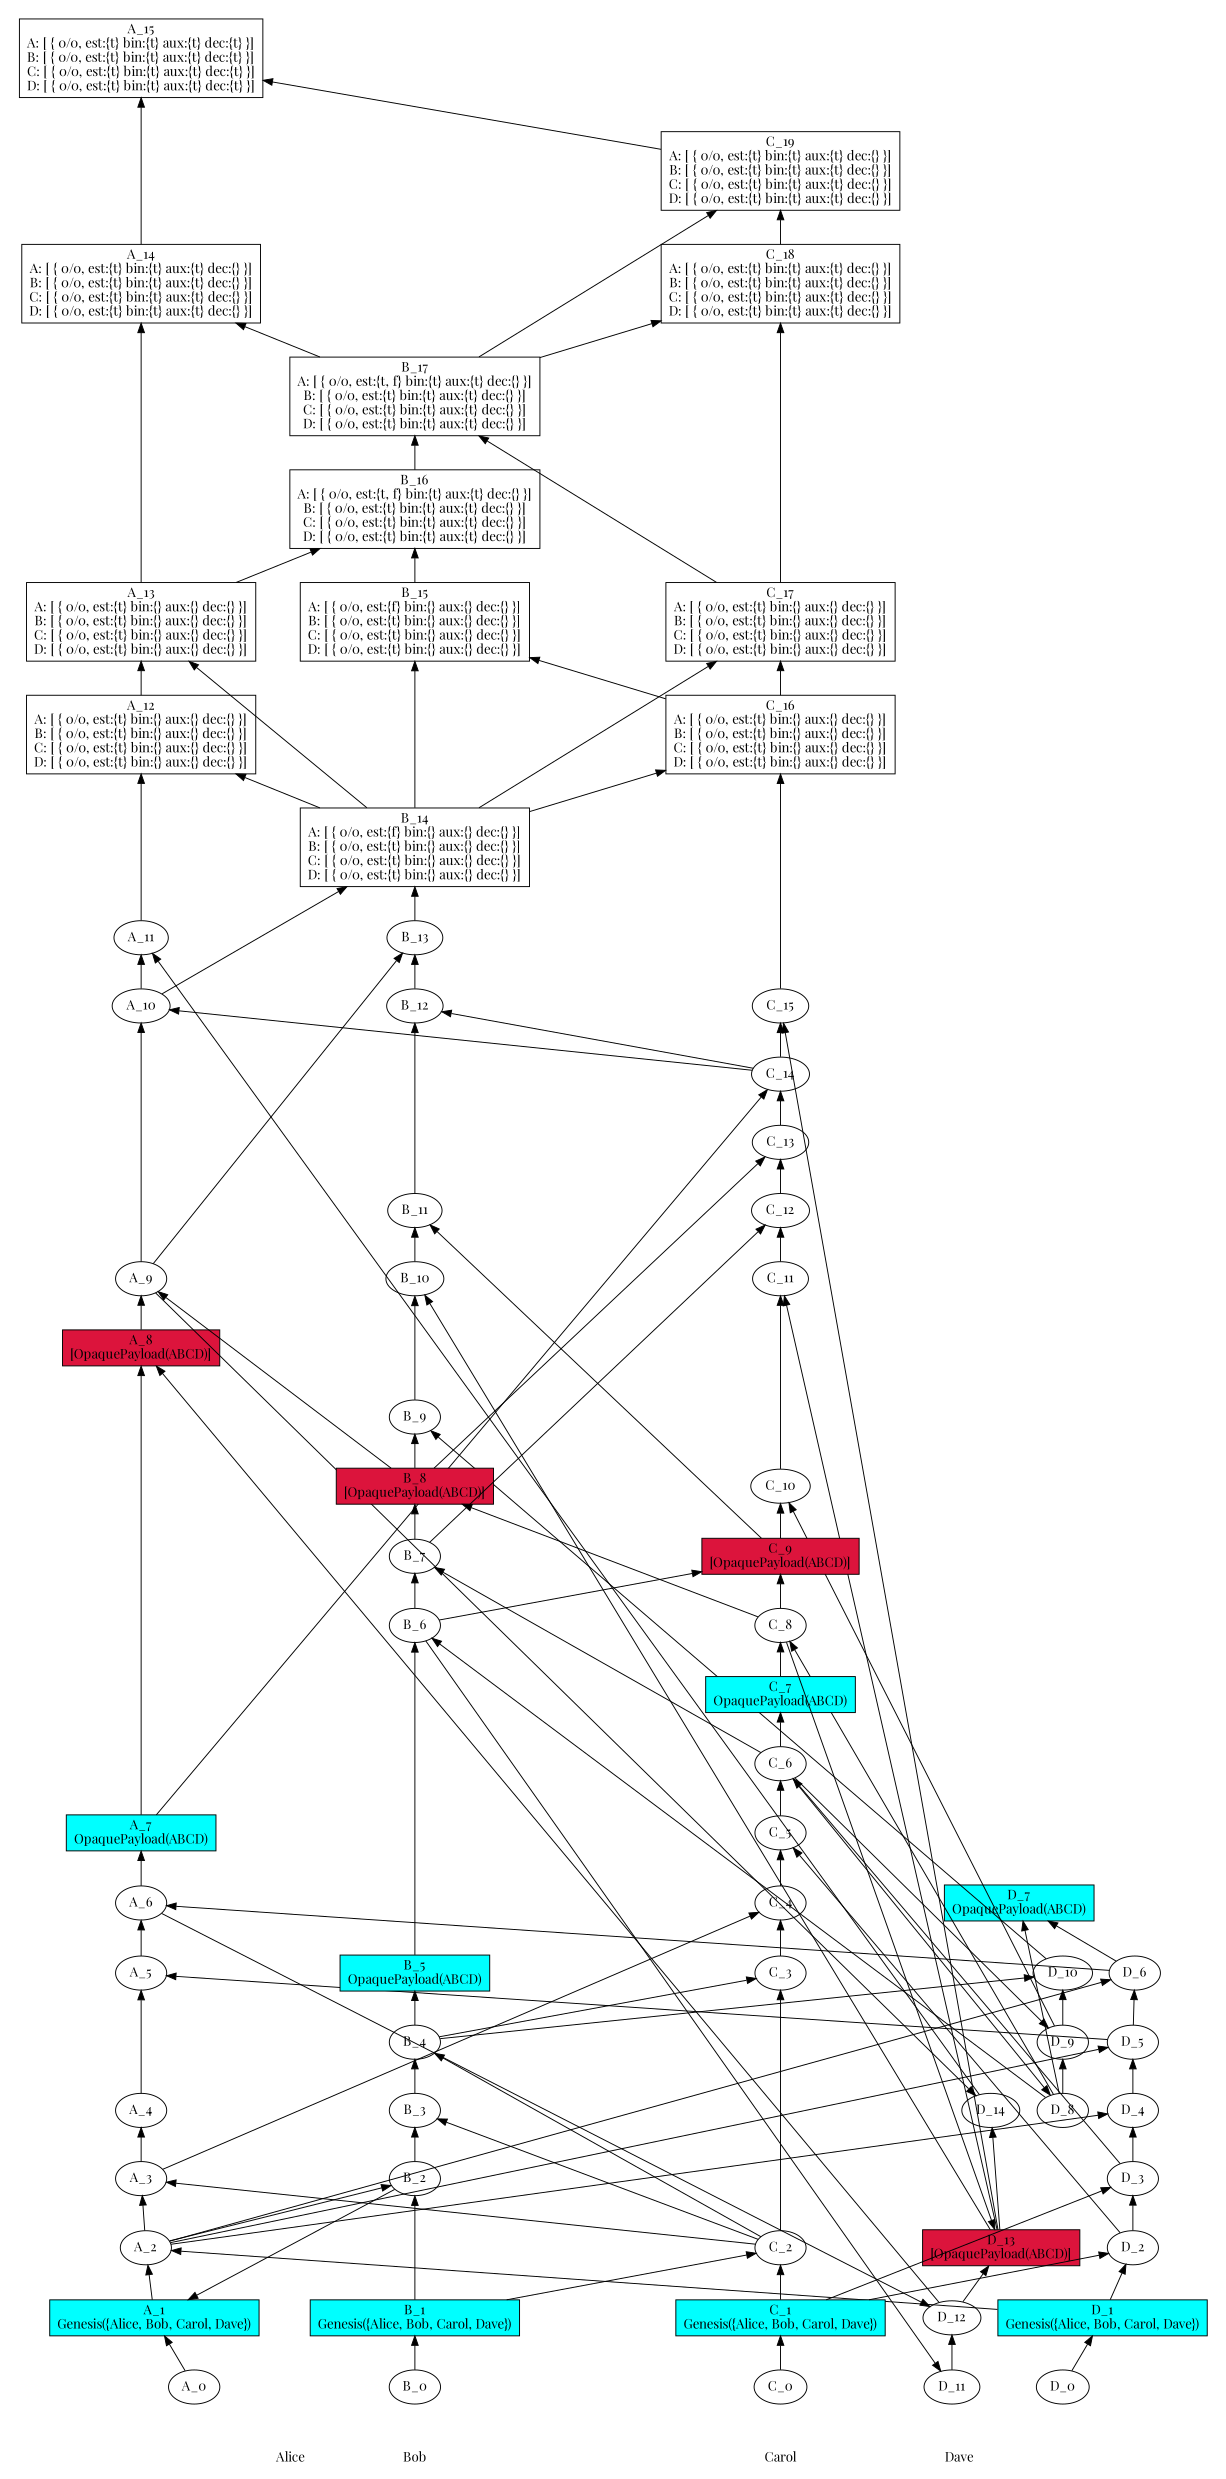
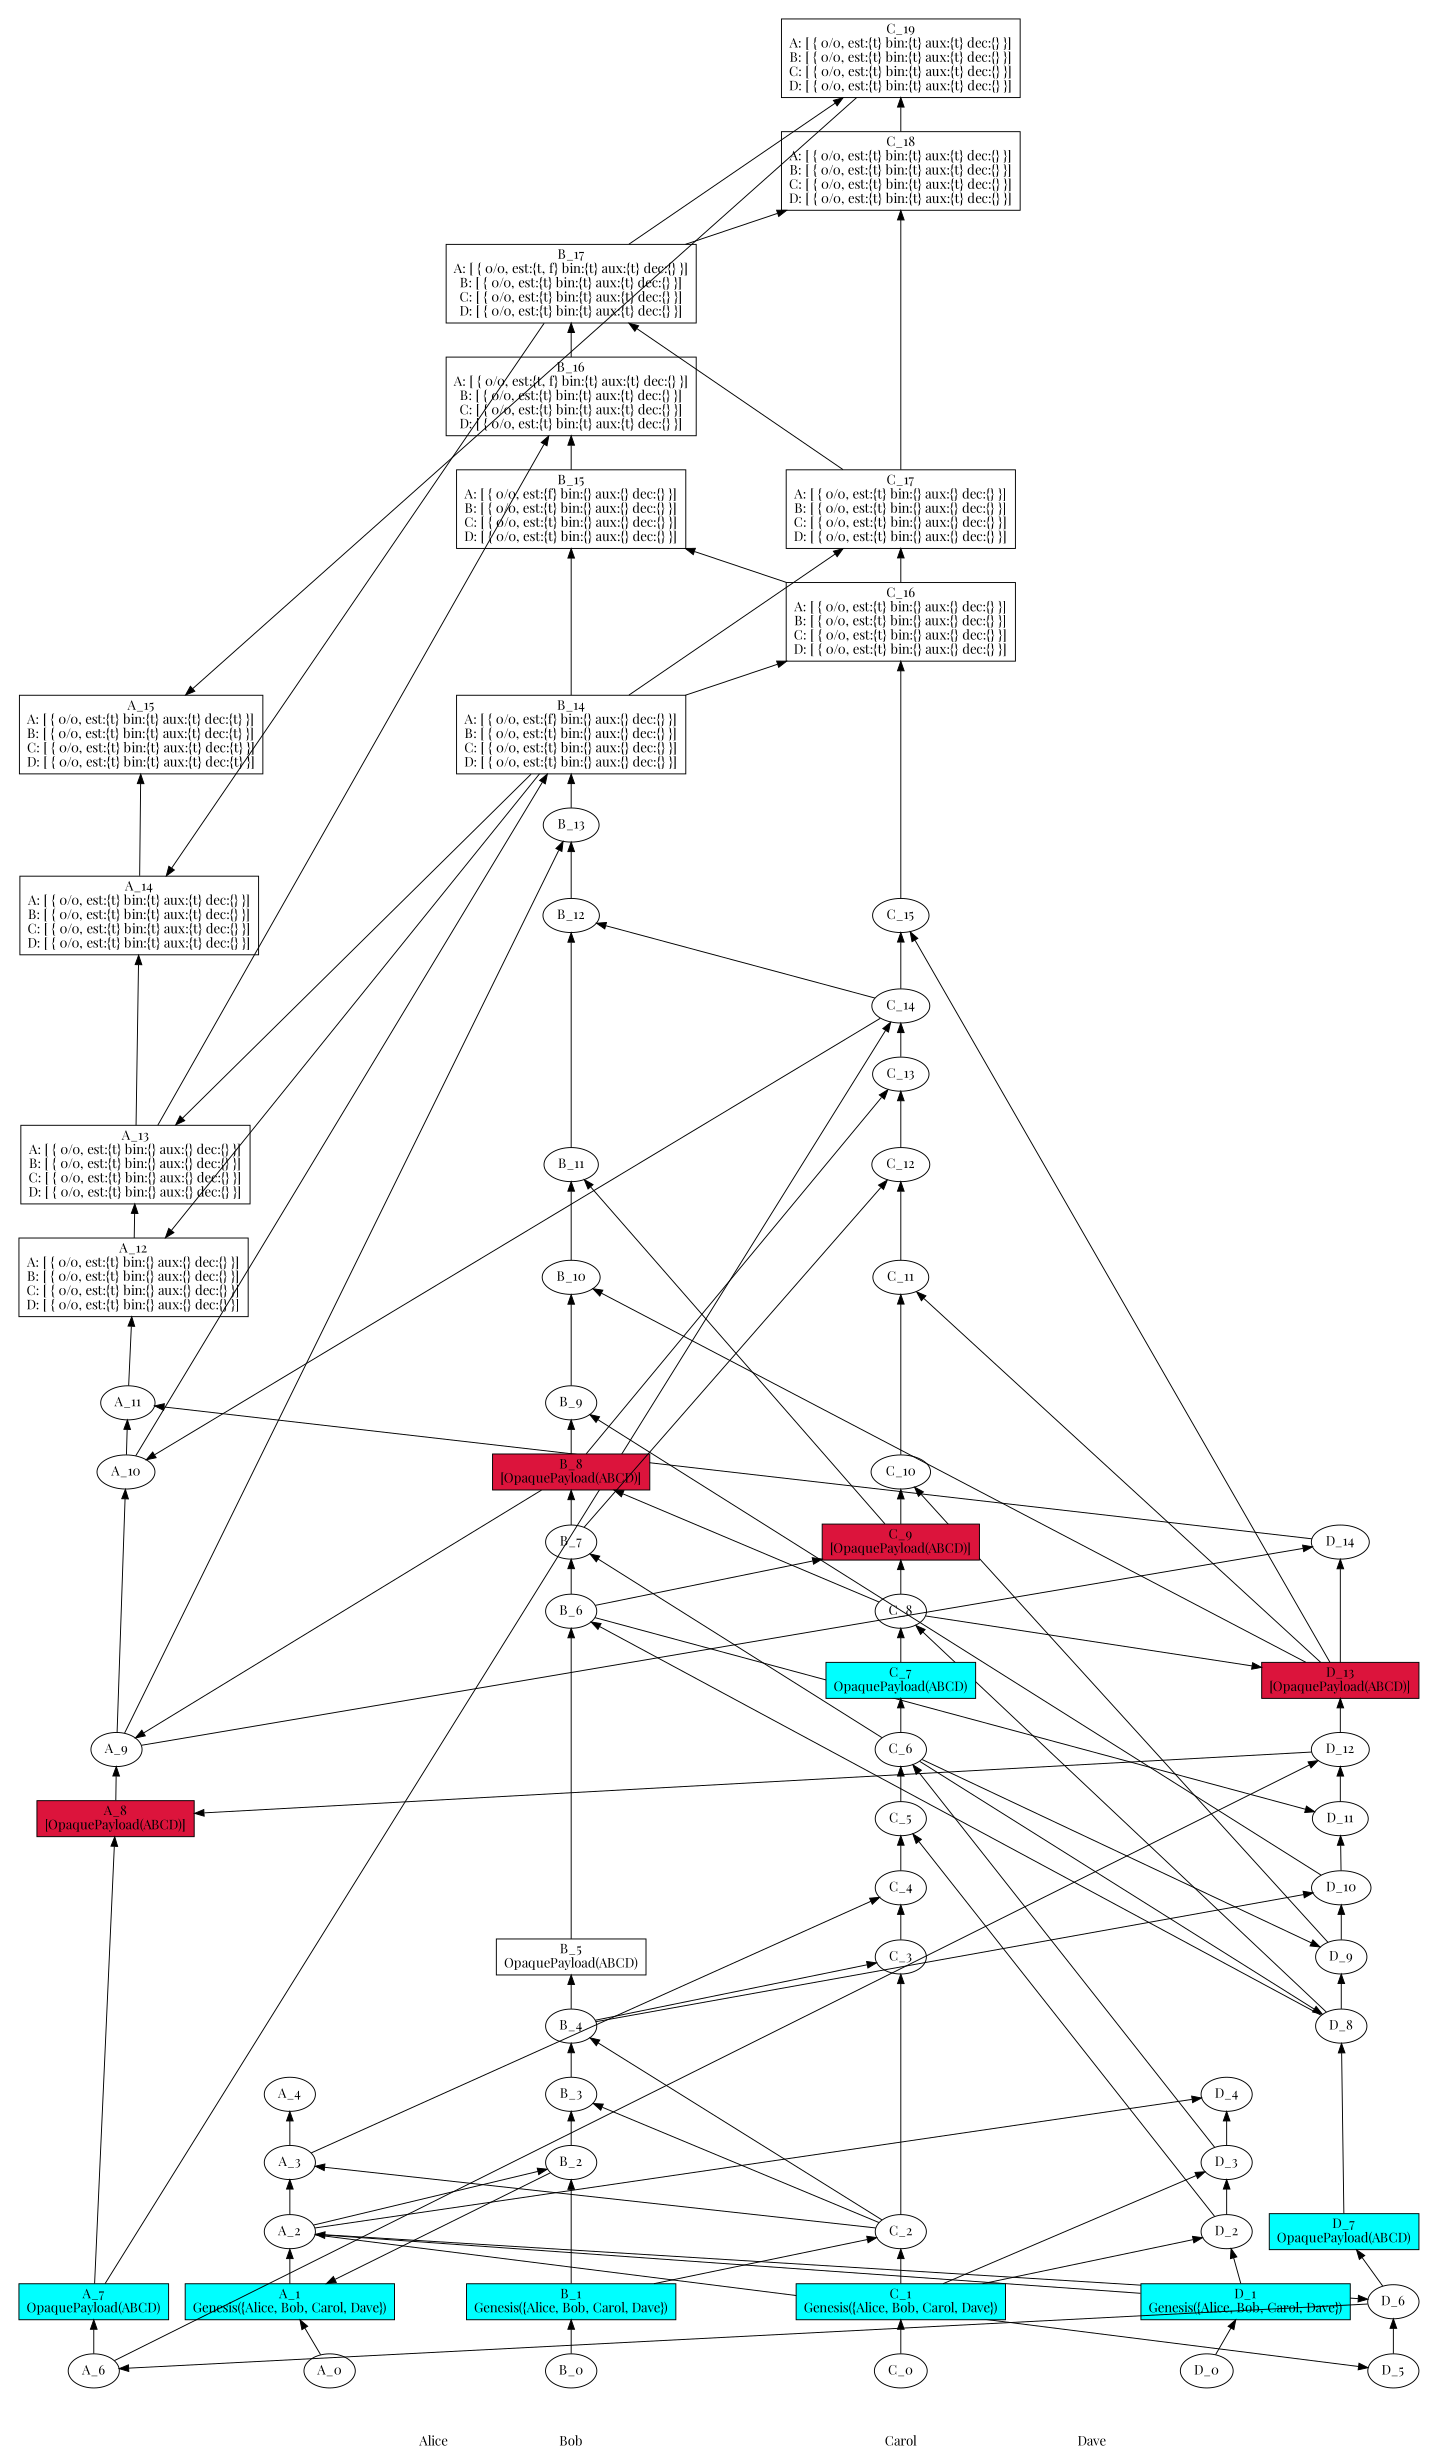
none -> (1341, 1858)
(141, 1973) -> none
(415, 1973) -> (571, 1957)
(1046, 2028) -> (1343, 2133)
(1133, 2081) -> none
